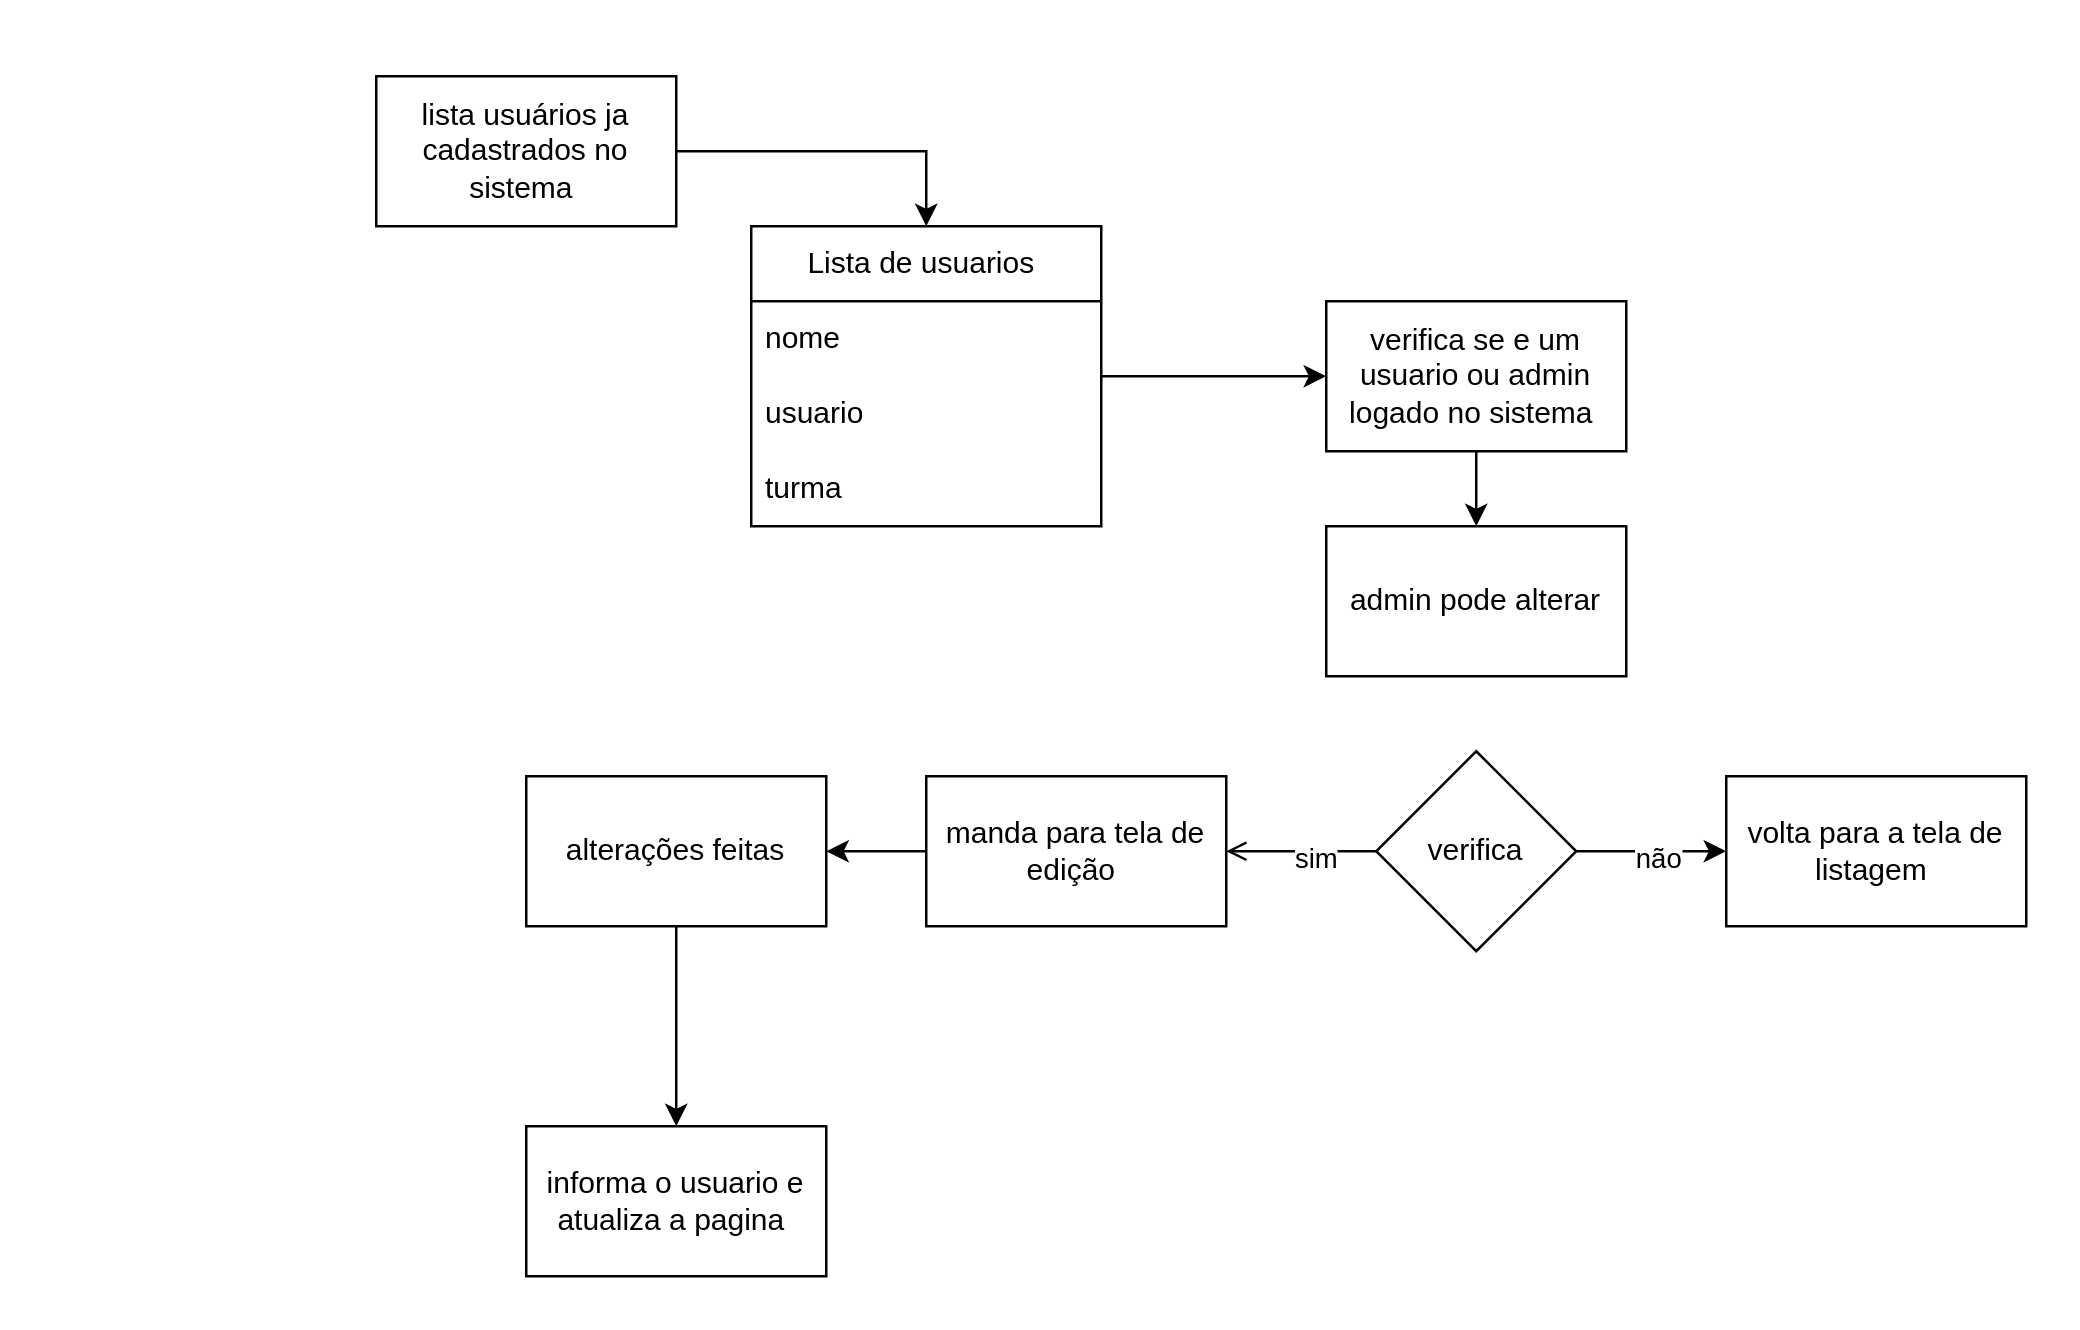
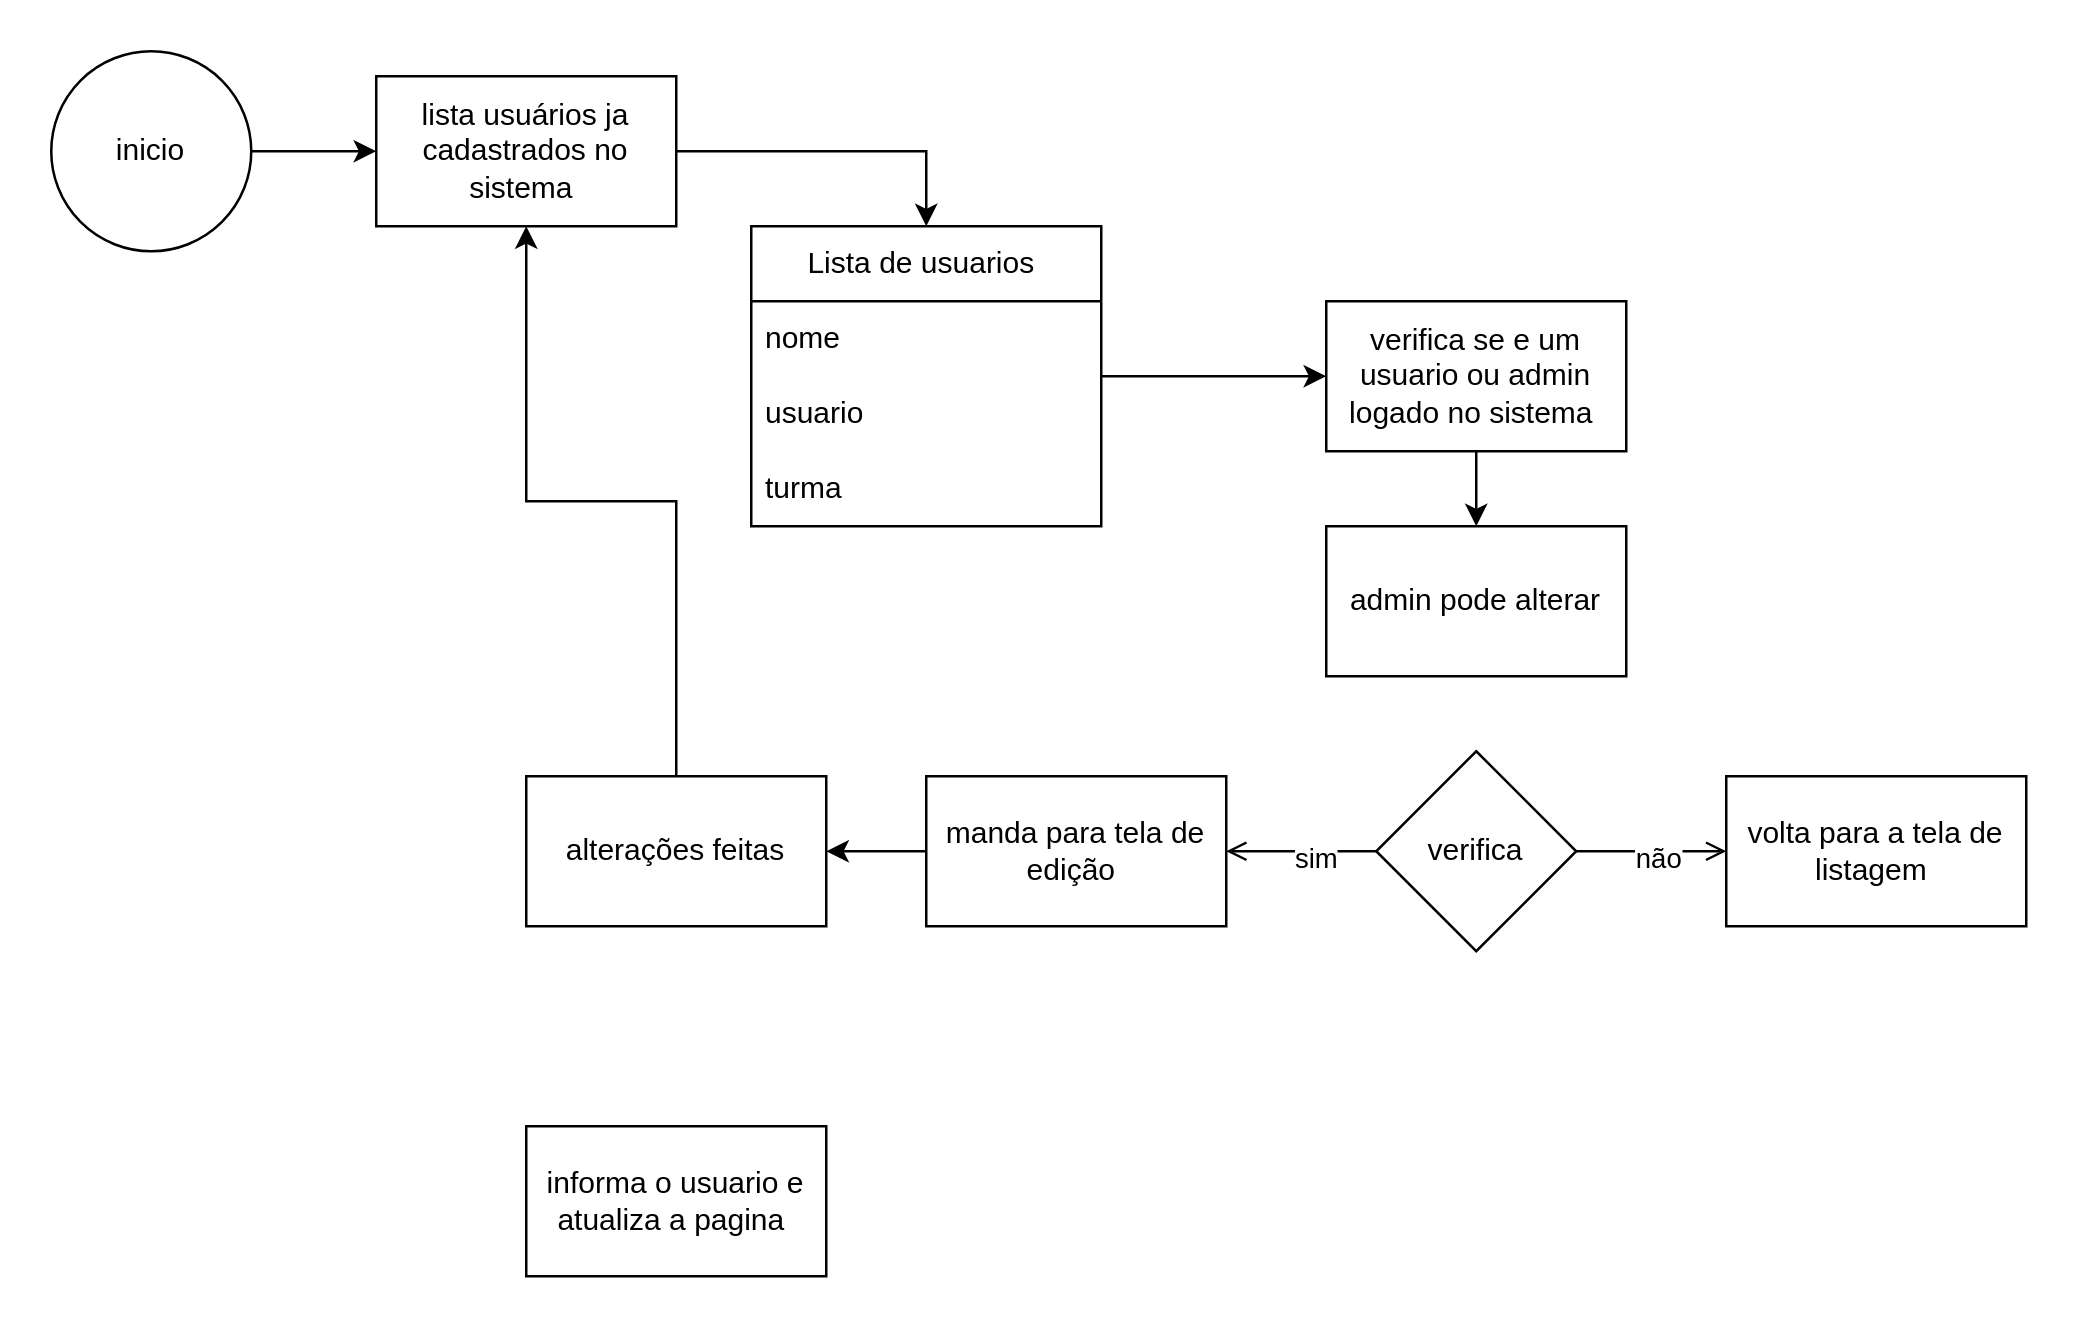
none -> (151, 151)
none -> (305, 151)
(1708, 851) -> (1712, 851)
(676, 1018) -> (609, 501)
